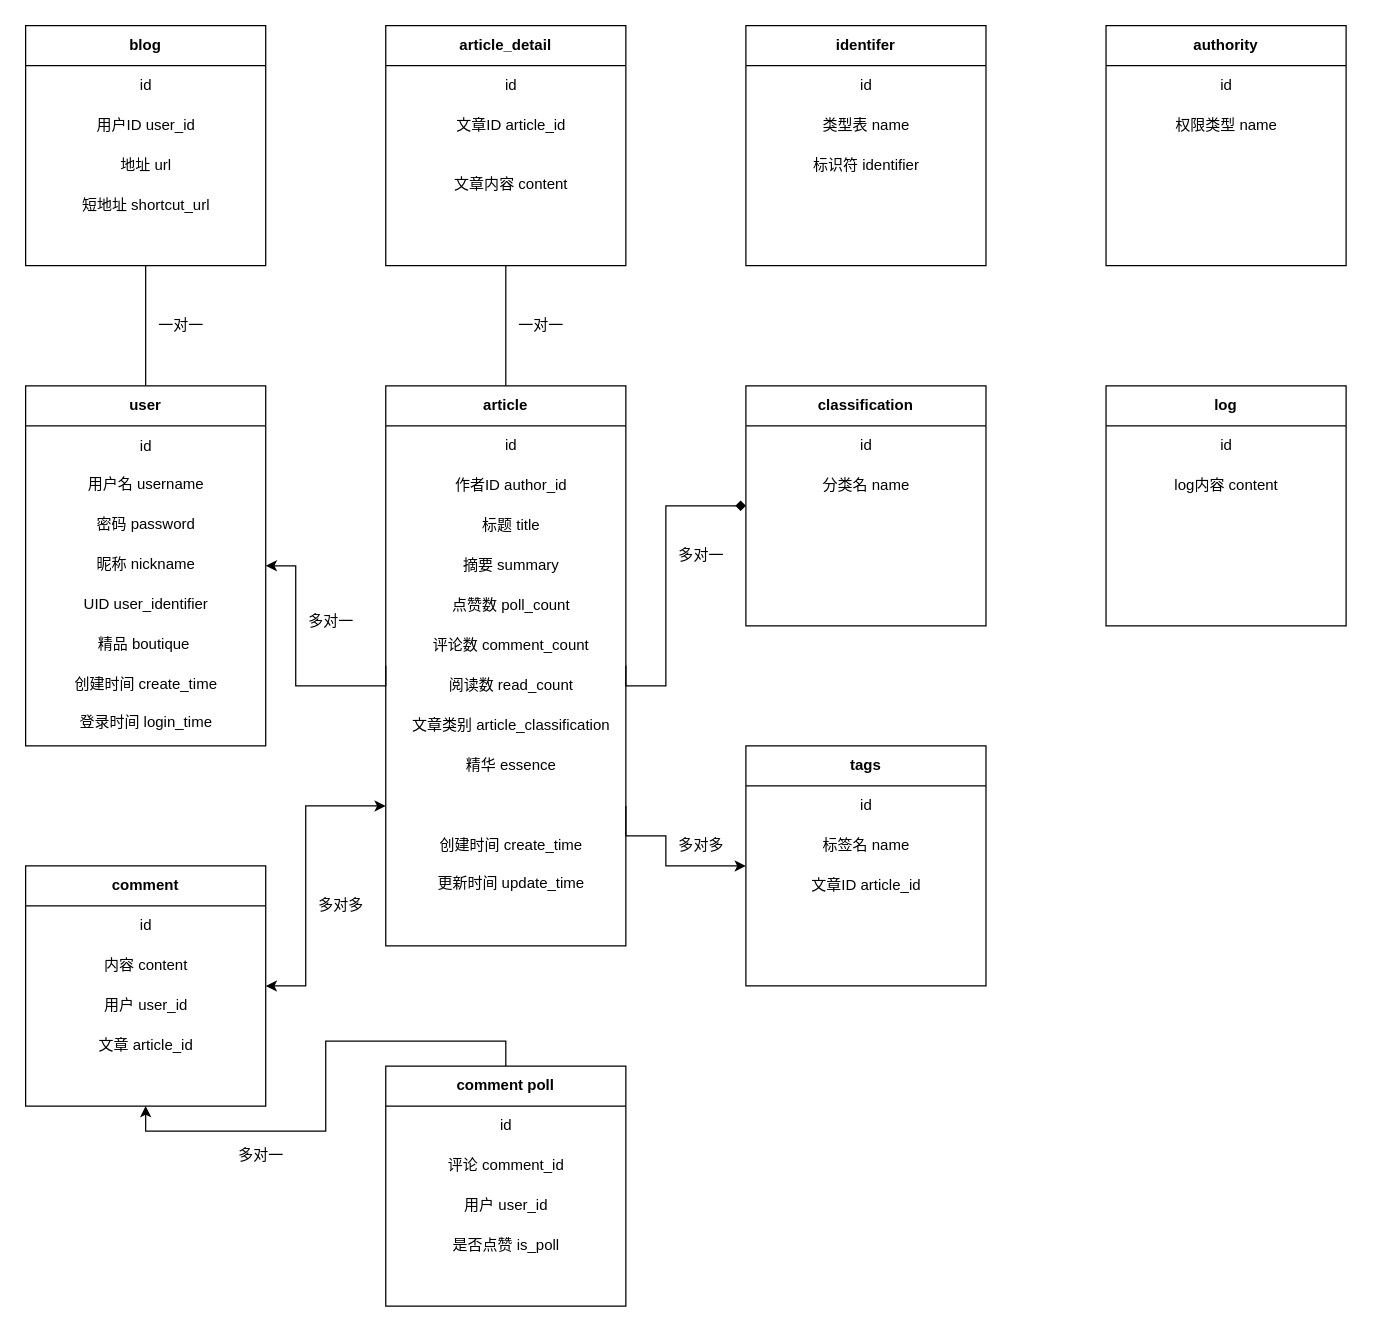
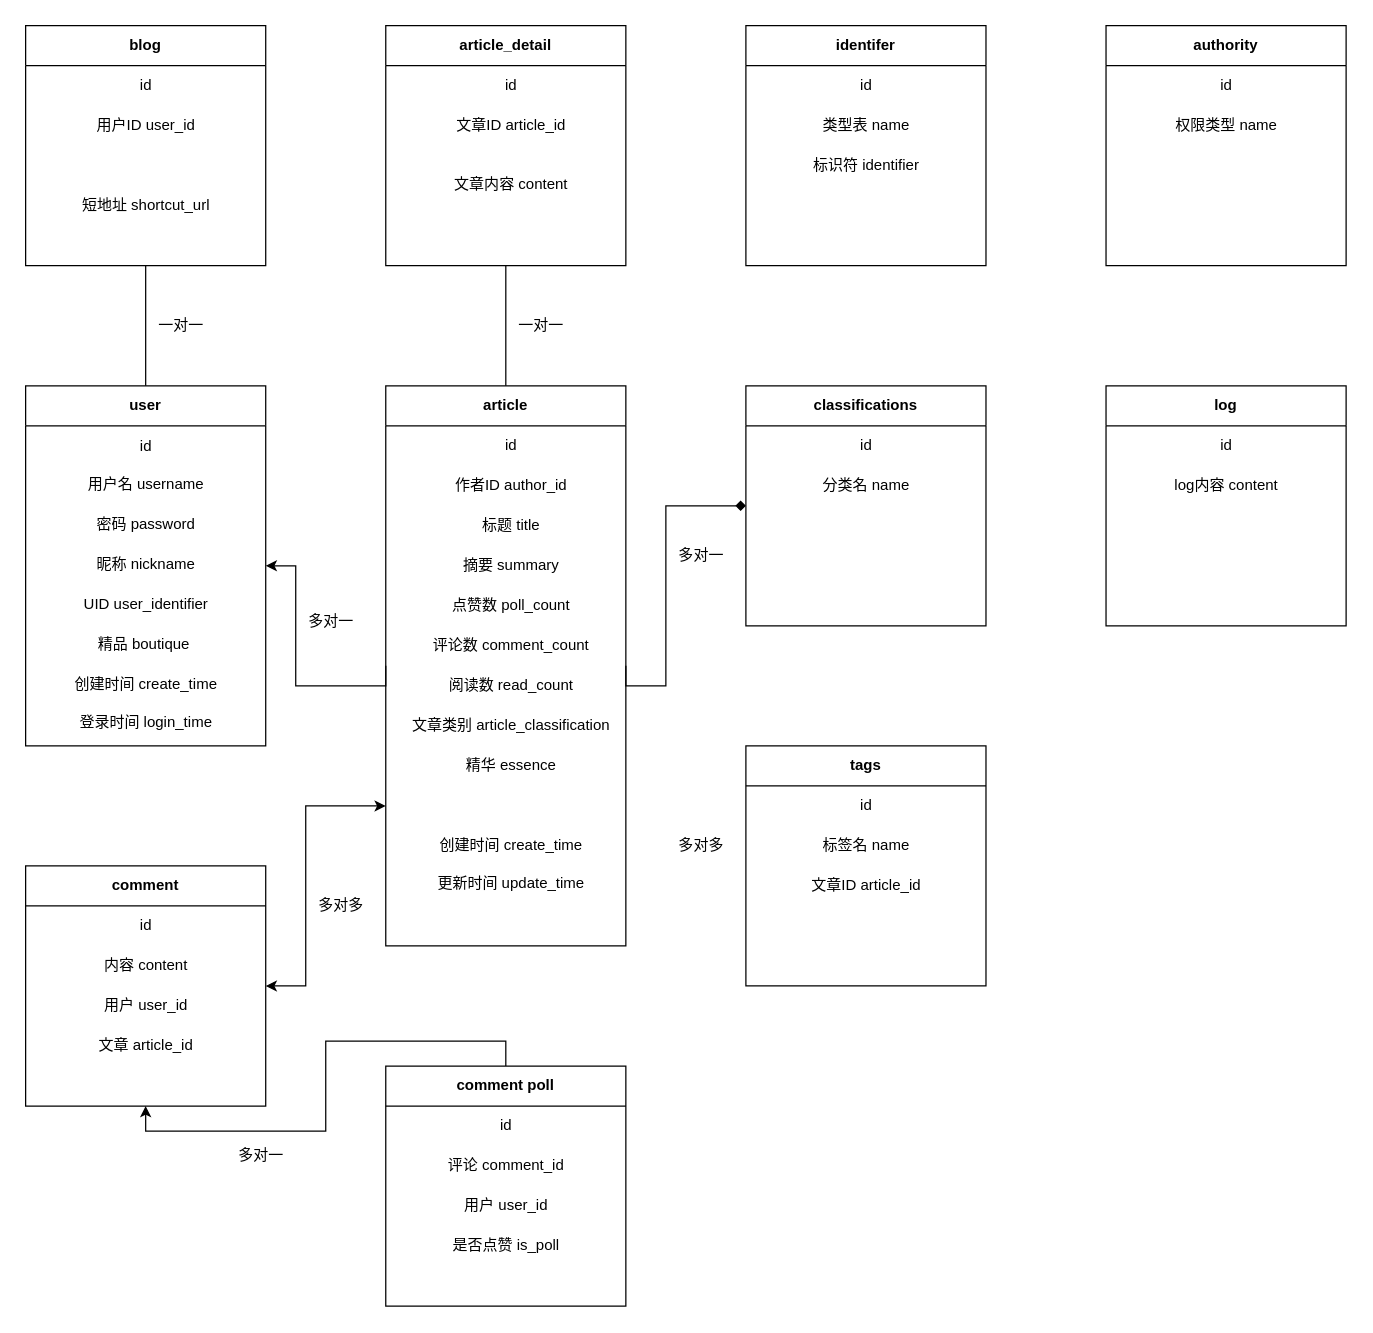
(146, 166) -> none
(866, 406) -> (866, 406)
(667, 866) -> none
